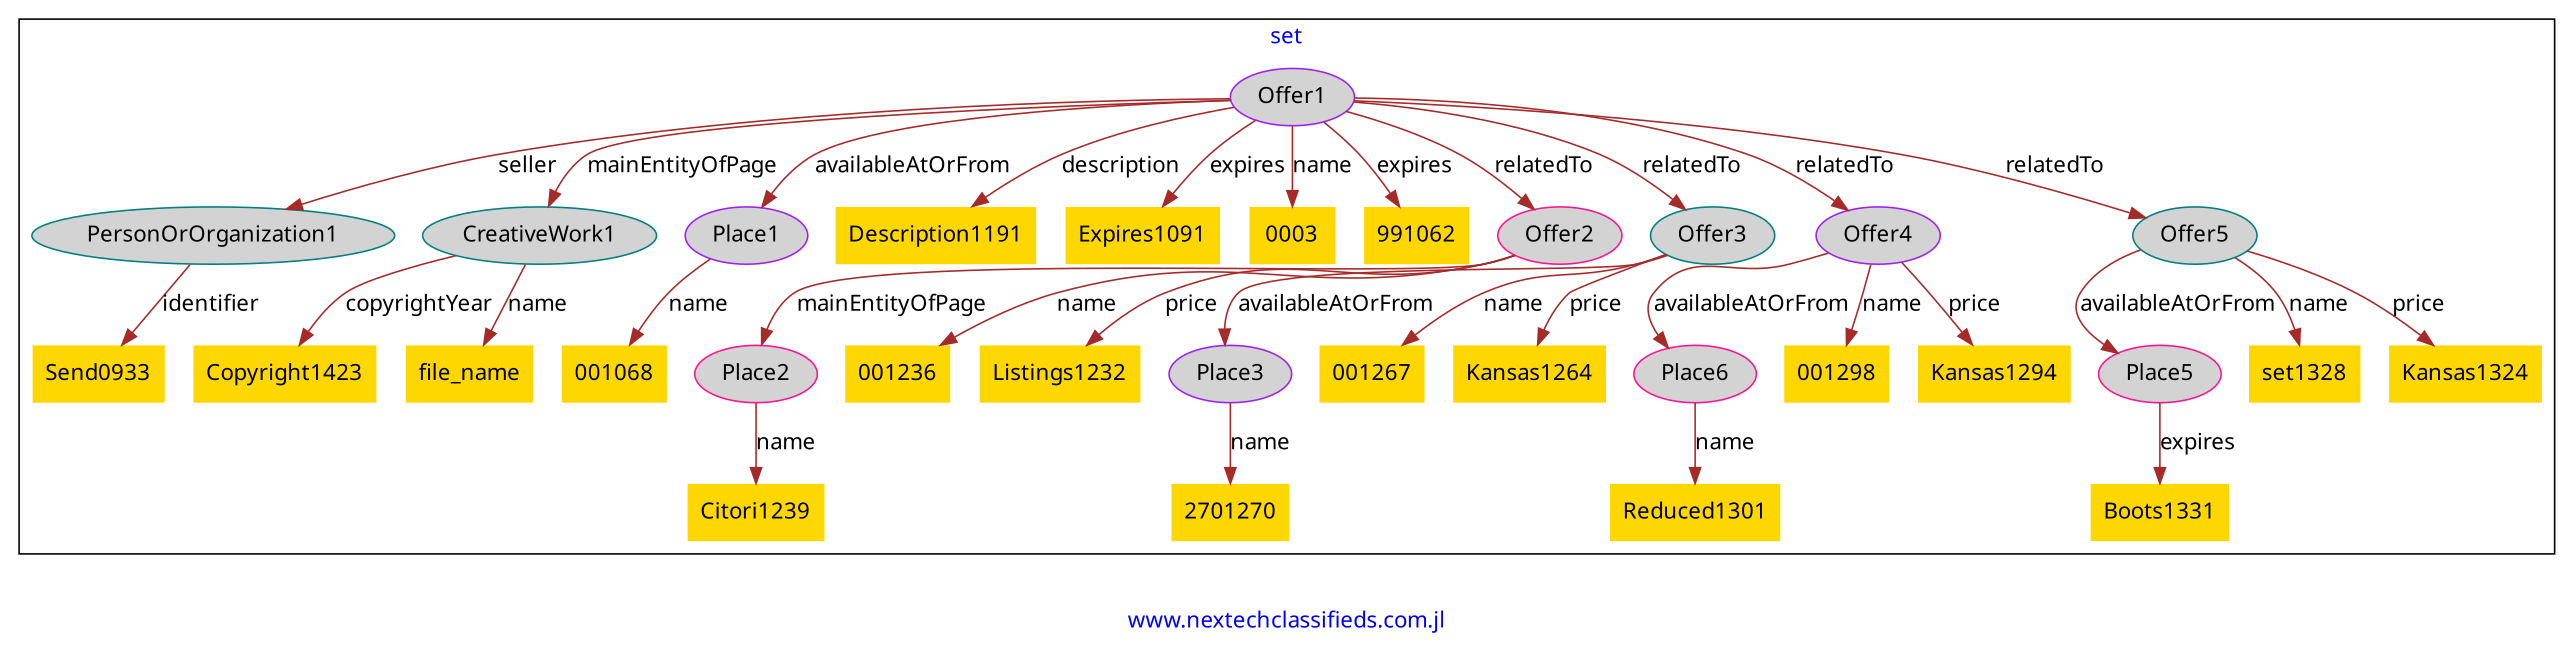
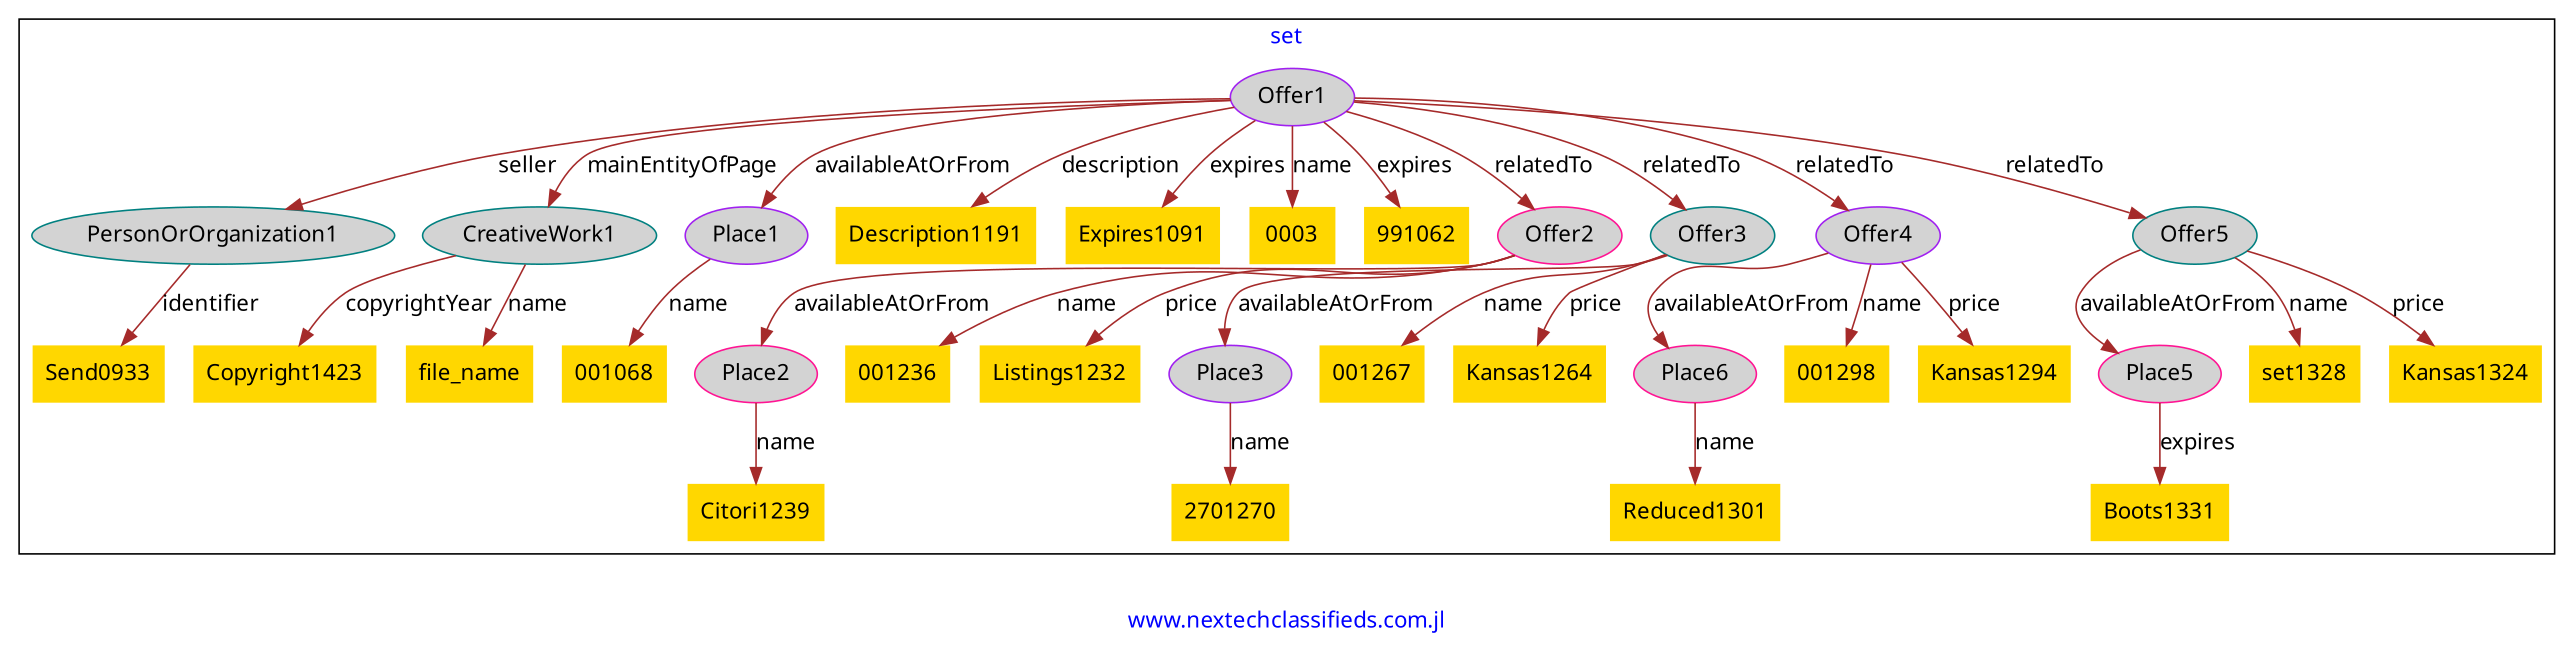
(892, 305) -> (892, 305)
